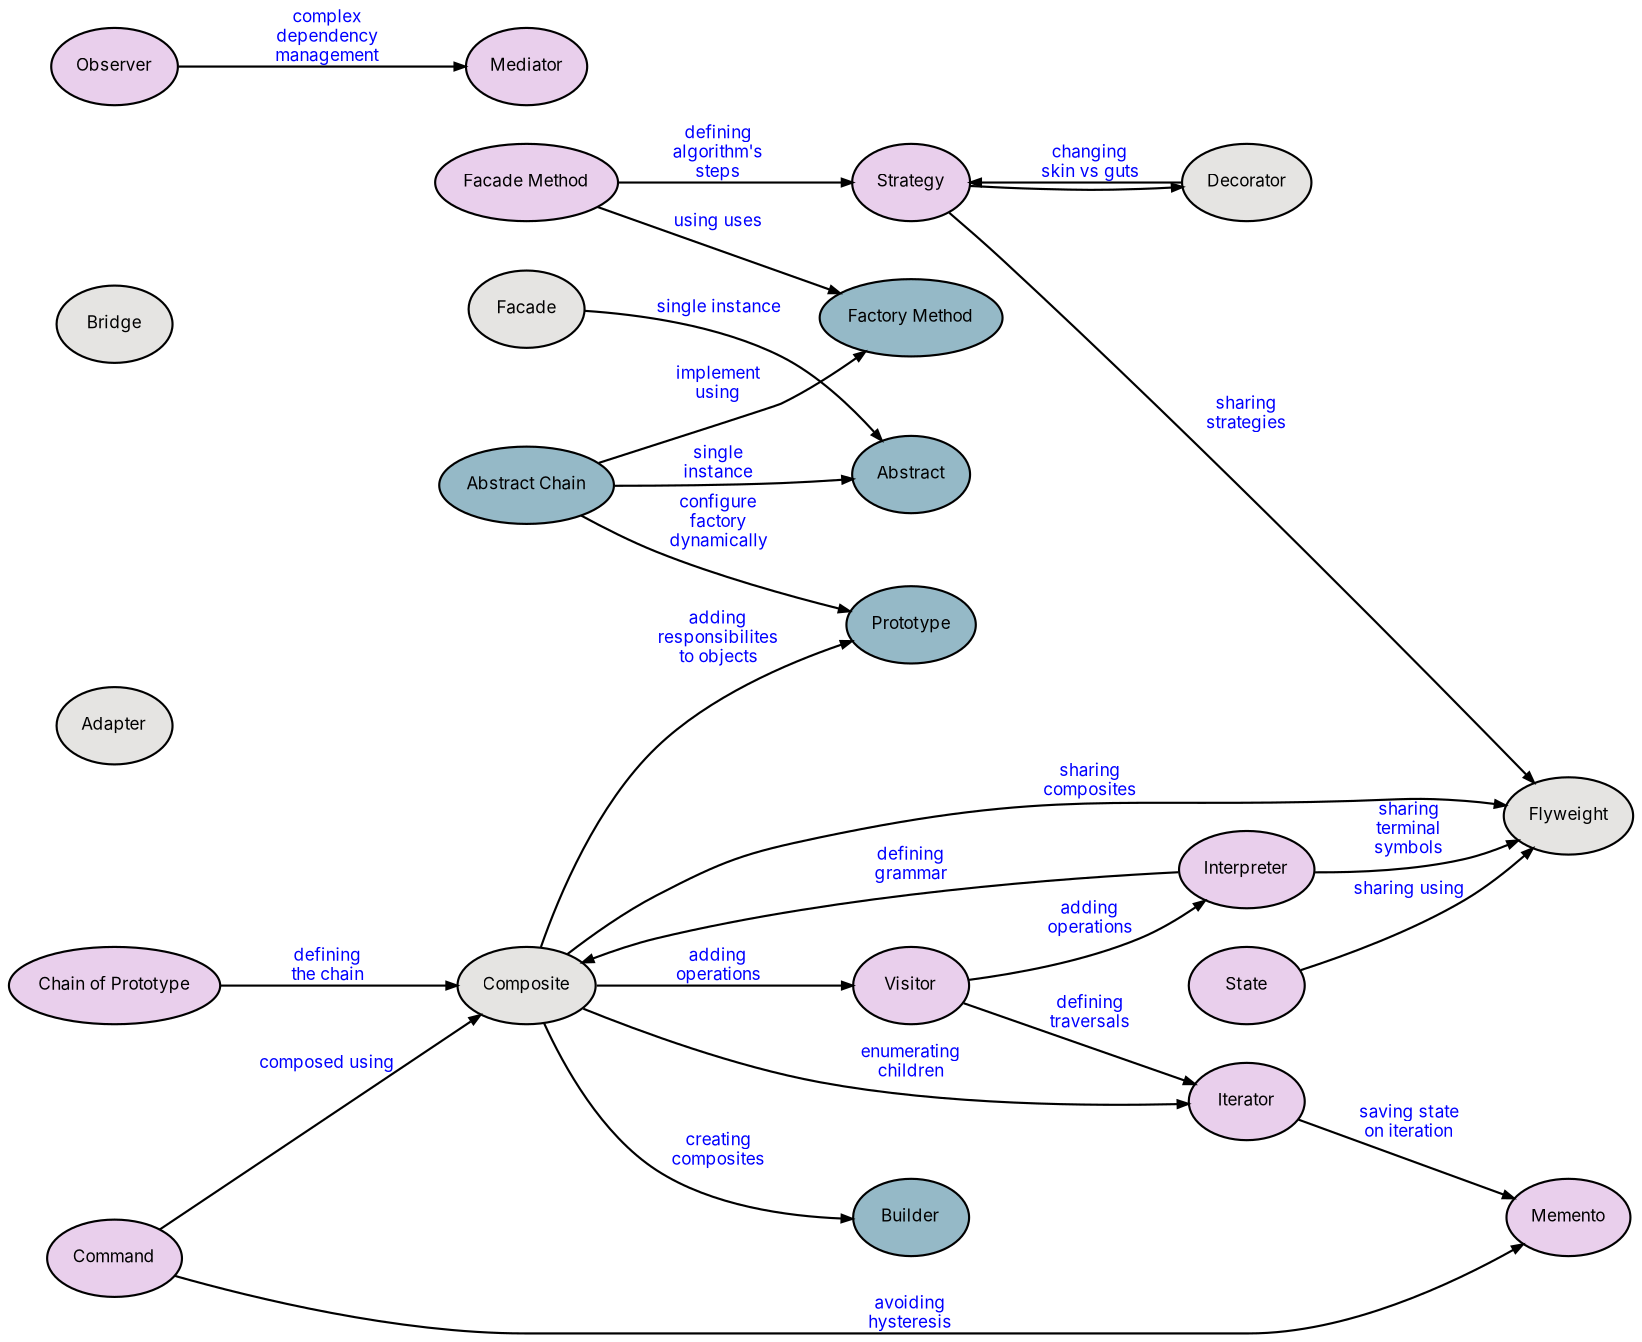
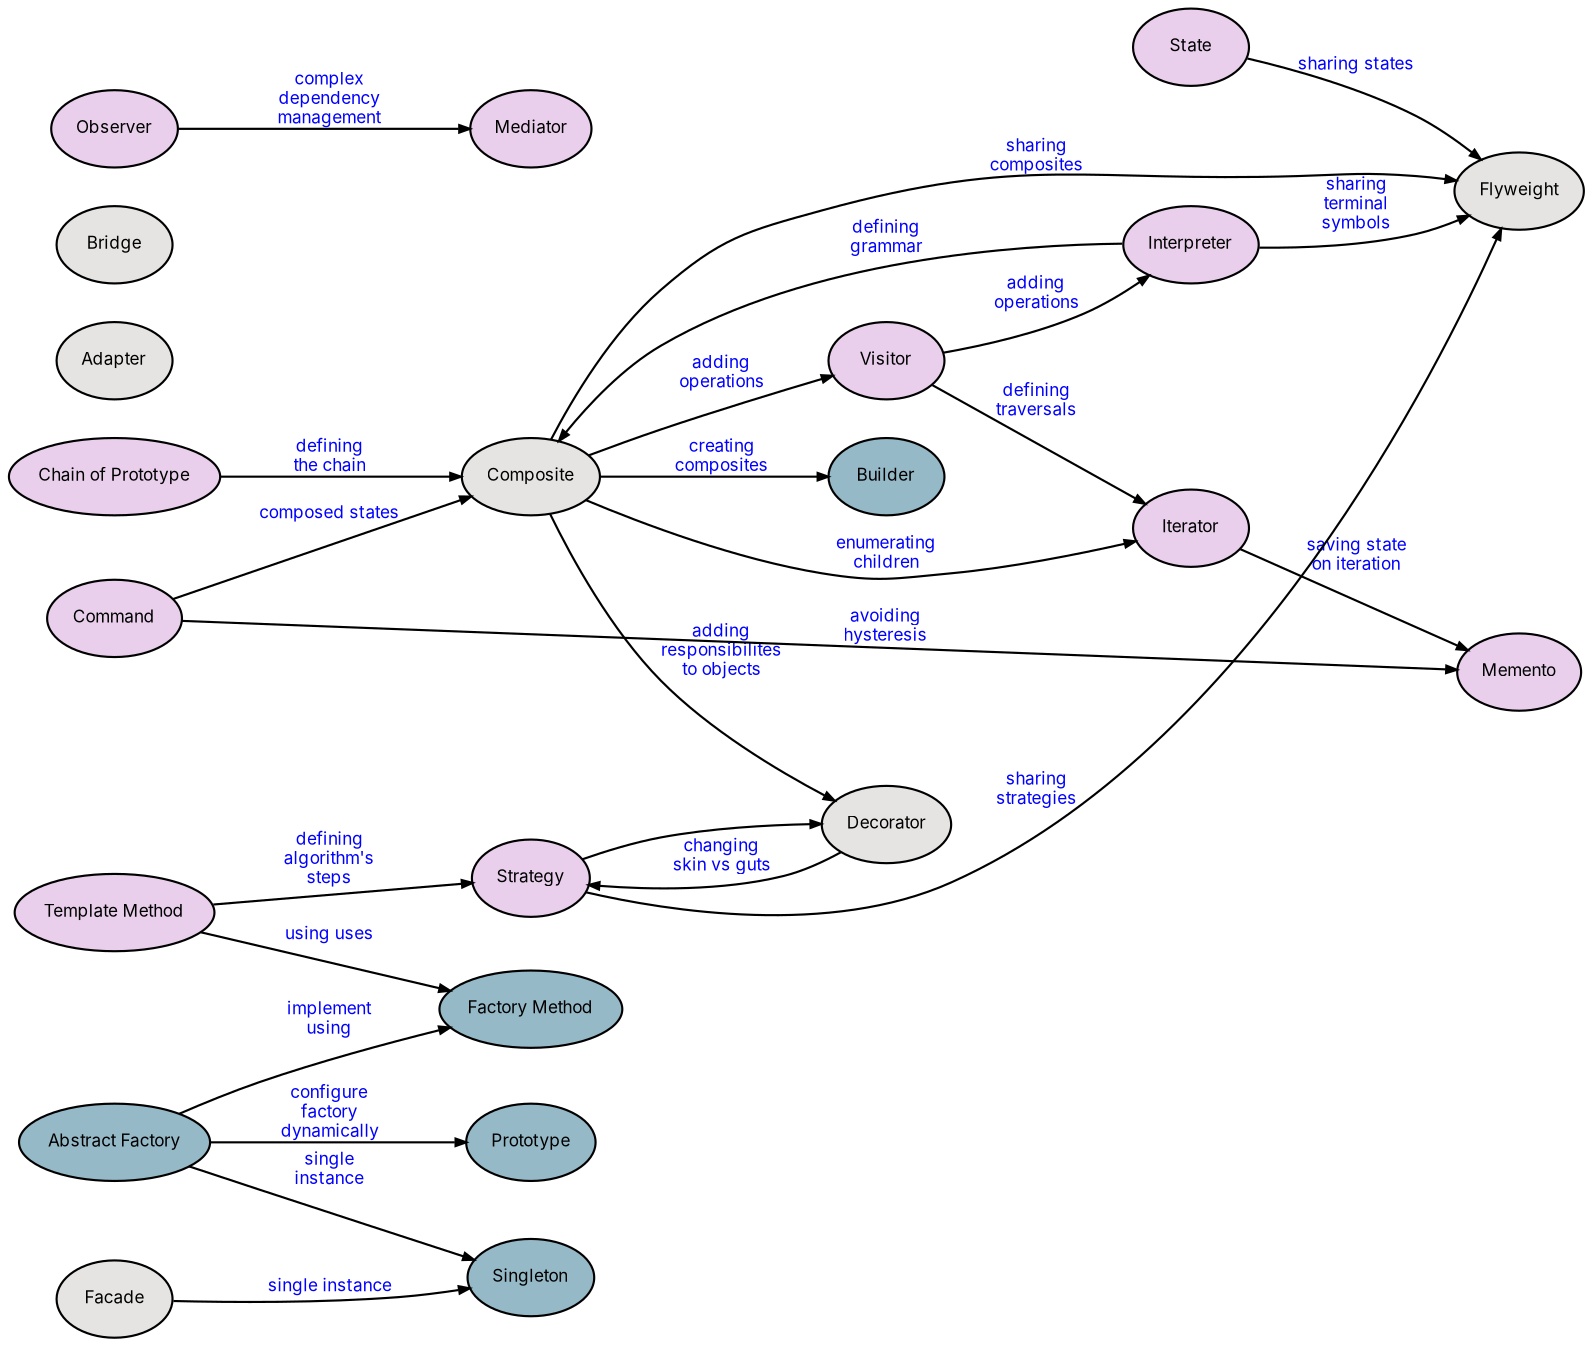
(527, 183) -> (115, 913)
(911, 475) -> (531, 1278)
(527, 485) -> (115, 1142)
(650, 755) -> (661, 681)
(1409, 890) -> (1357, 65)
(328, 1064) -> (330, 514)
